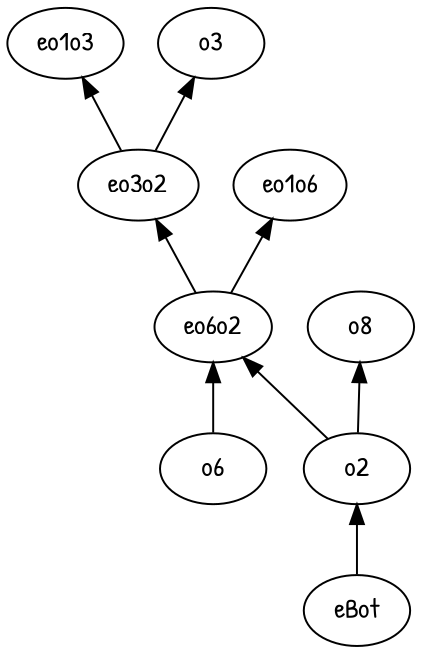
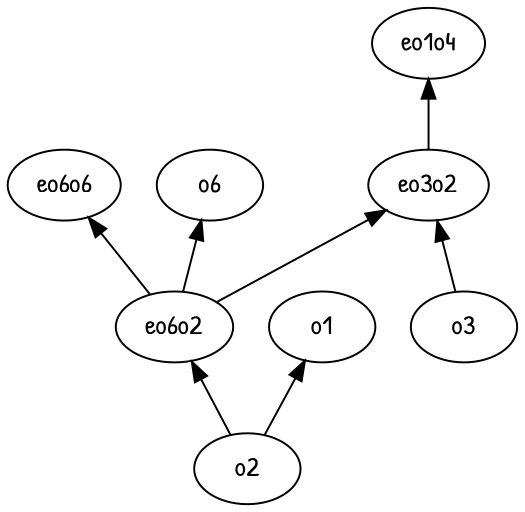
(65, 43) -> (429, 43)
(170, 123) -> (449, 266)
(290, 185) -> (64, 185)
(361, 327) -> (322, 327)
(213, 407) -> (190, 266)
(357, 611) -> none
